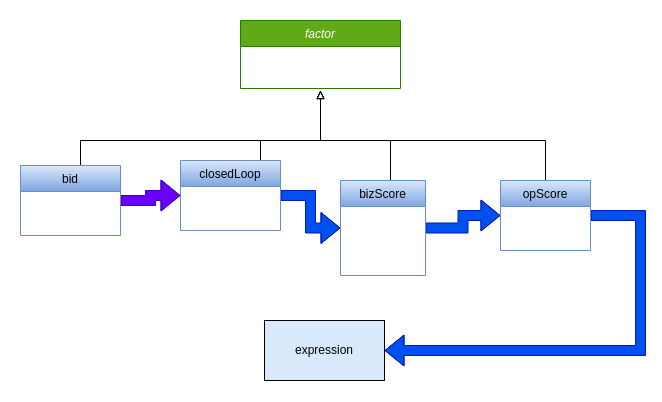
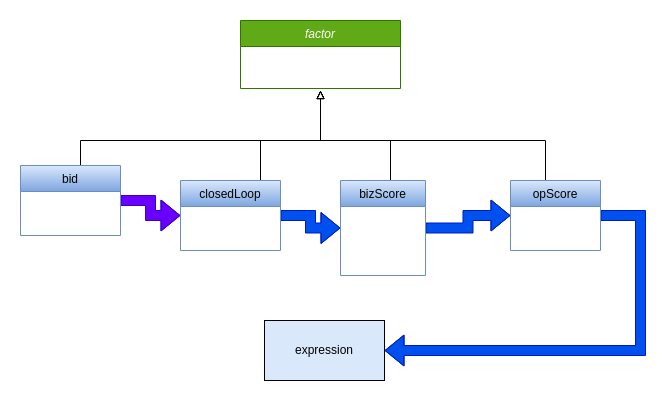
(231, 196) -> (231, 216)
(546, 216) -> (556, 216)
